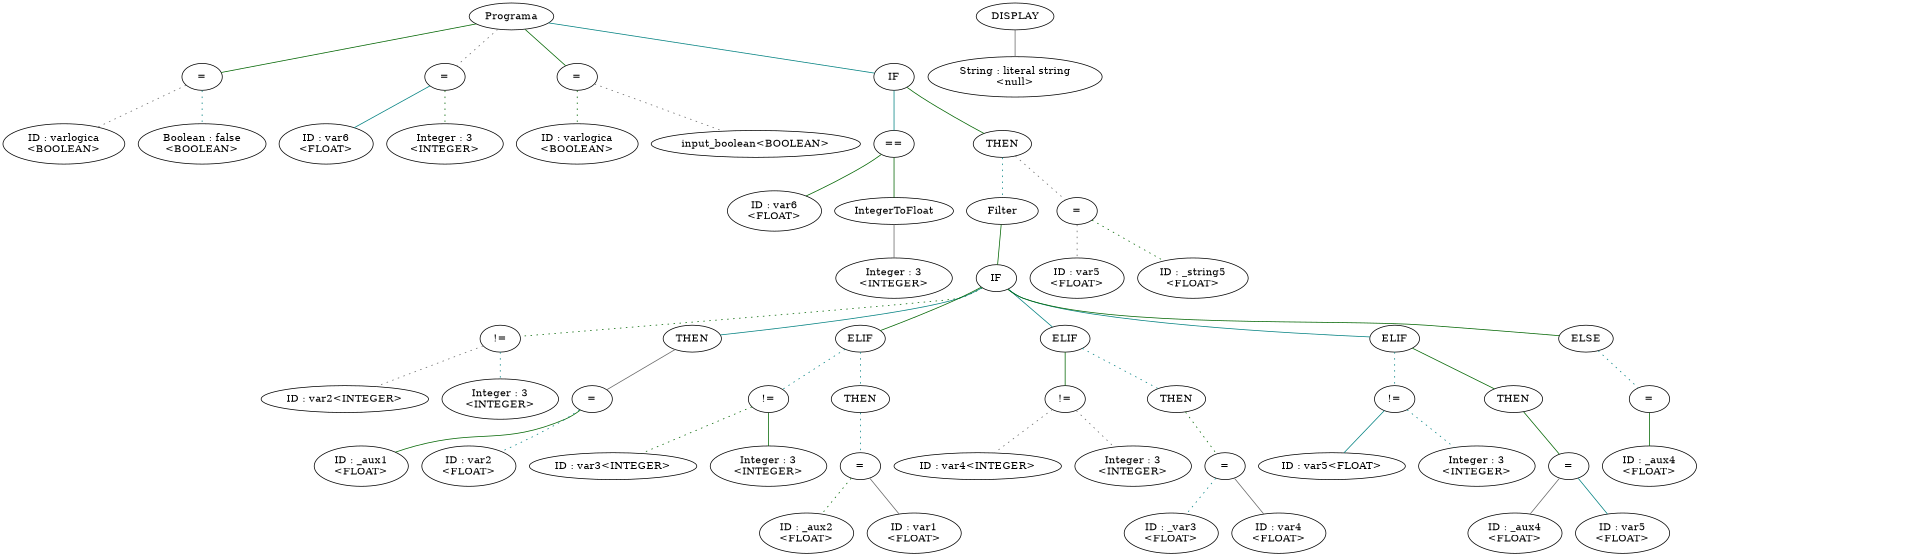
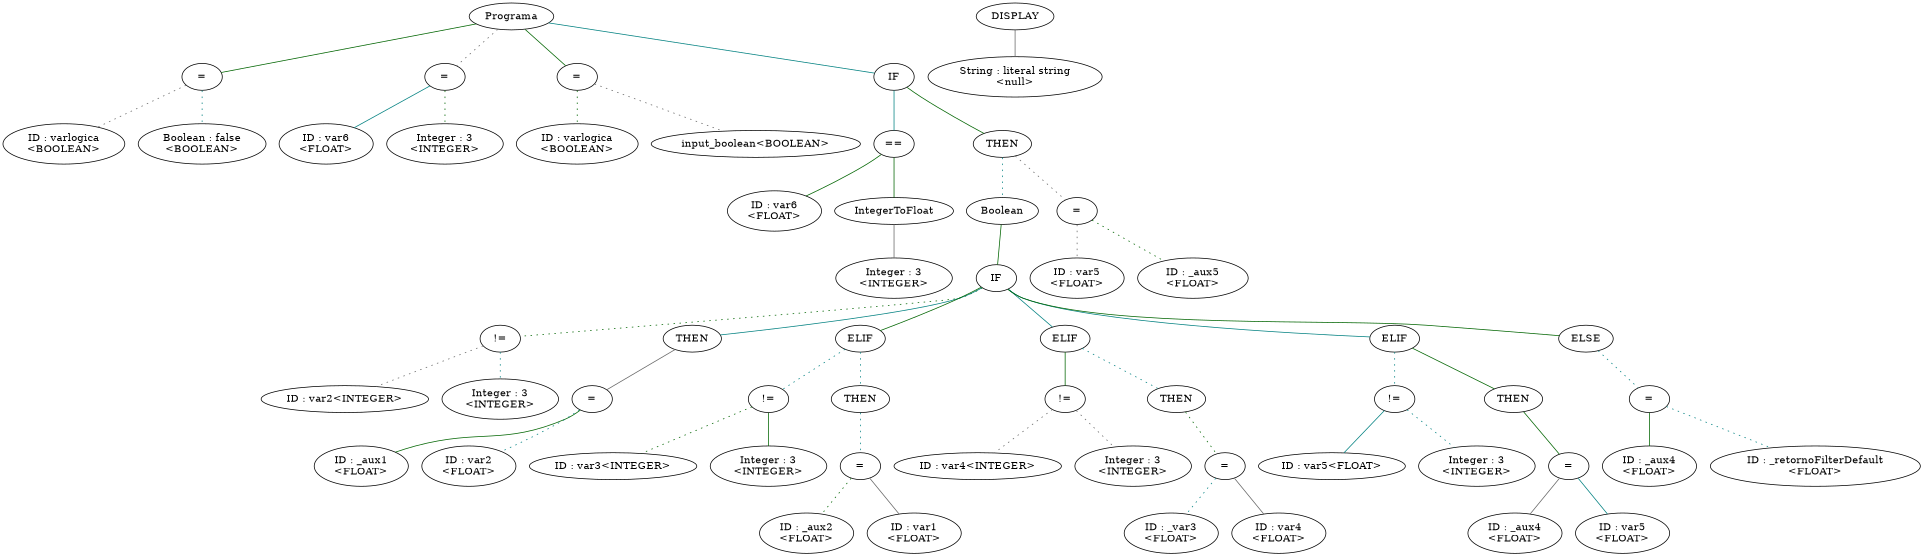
(1002, 211) -> (1002, 211)
(1193, 278) -> (1193, 278)
none -> (1815, 466)
